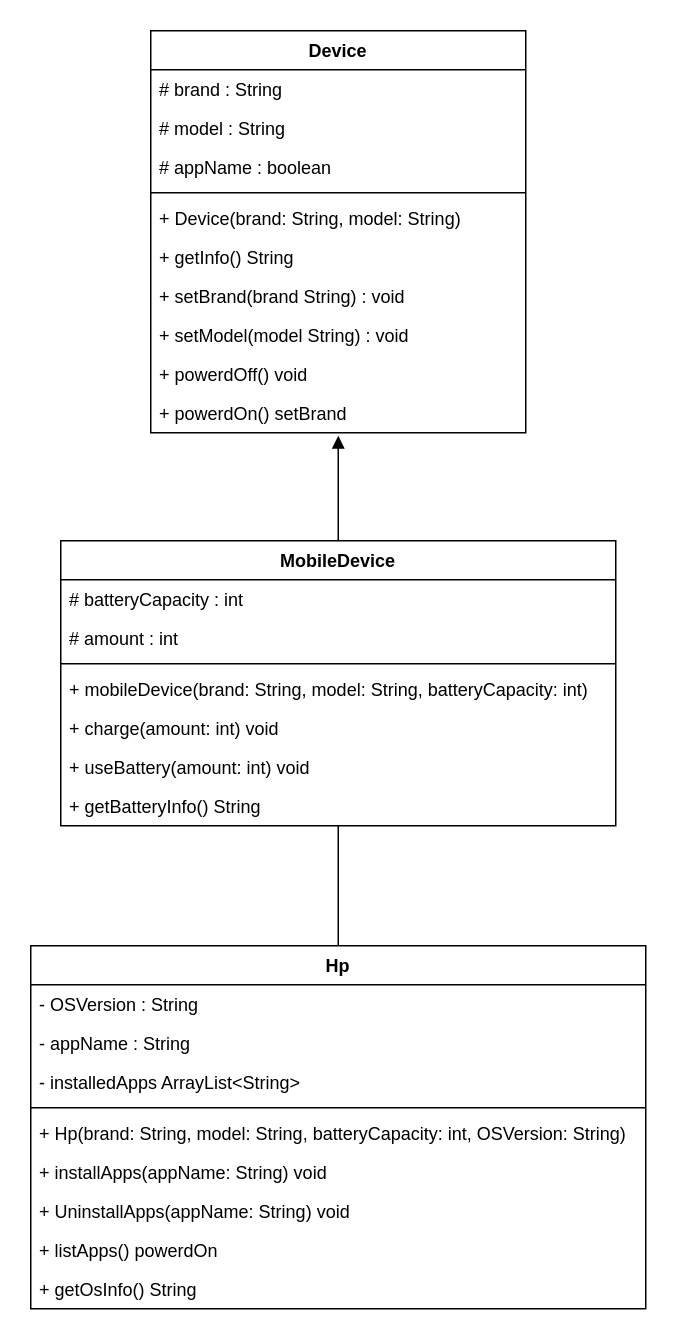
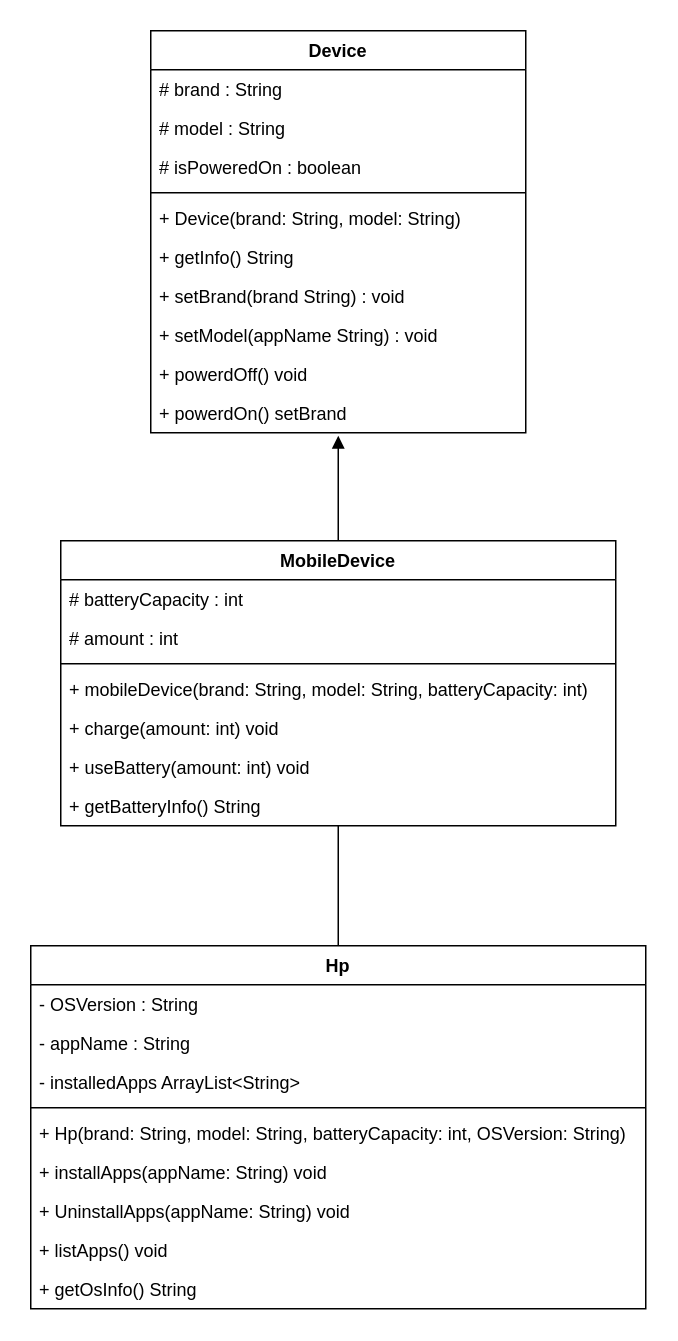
(244, 169) -> (262, 169)
(295, 337) -> (307, 337)
(136, 1252) -> (114, 1252)
